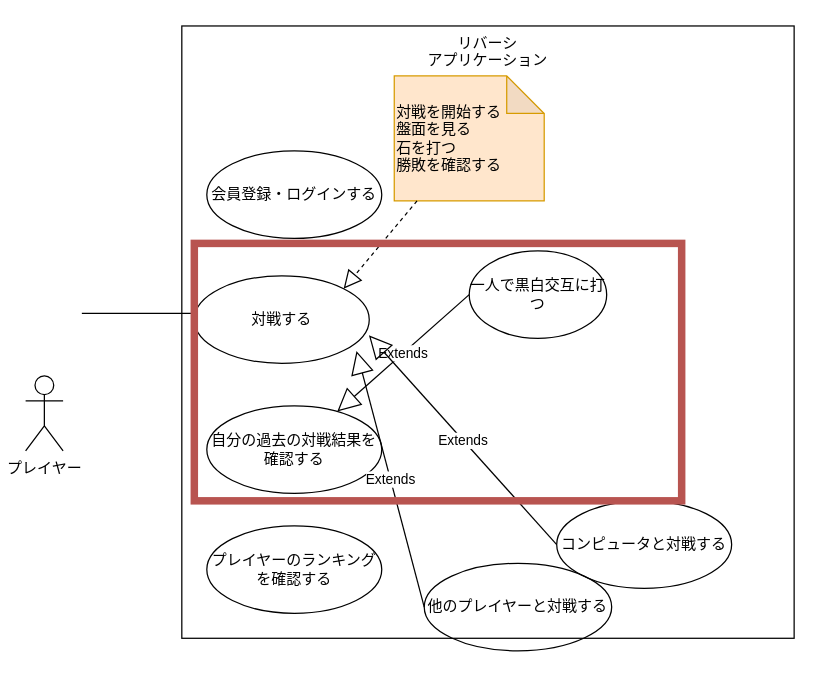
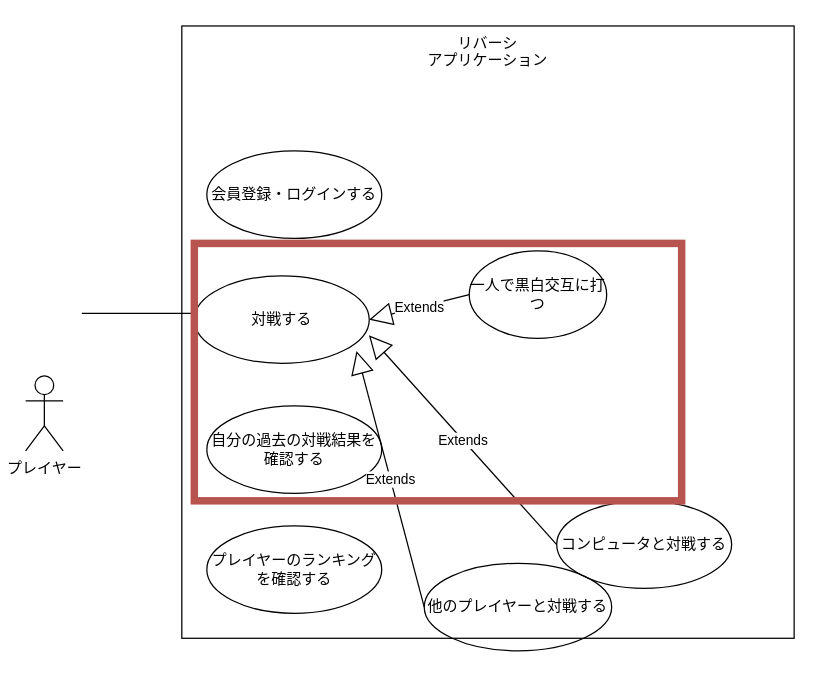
(469, 138) -> none
(386, 238) -> none
(412, 345) -> (430, 304)
